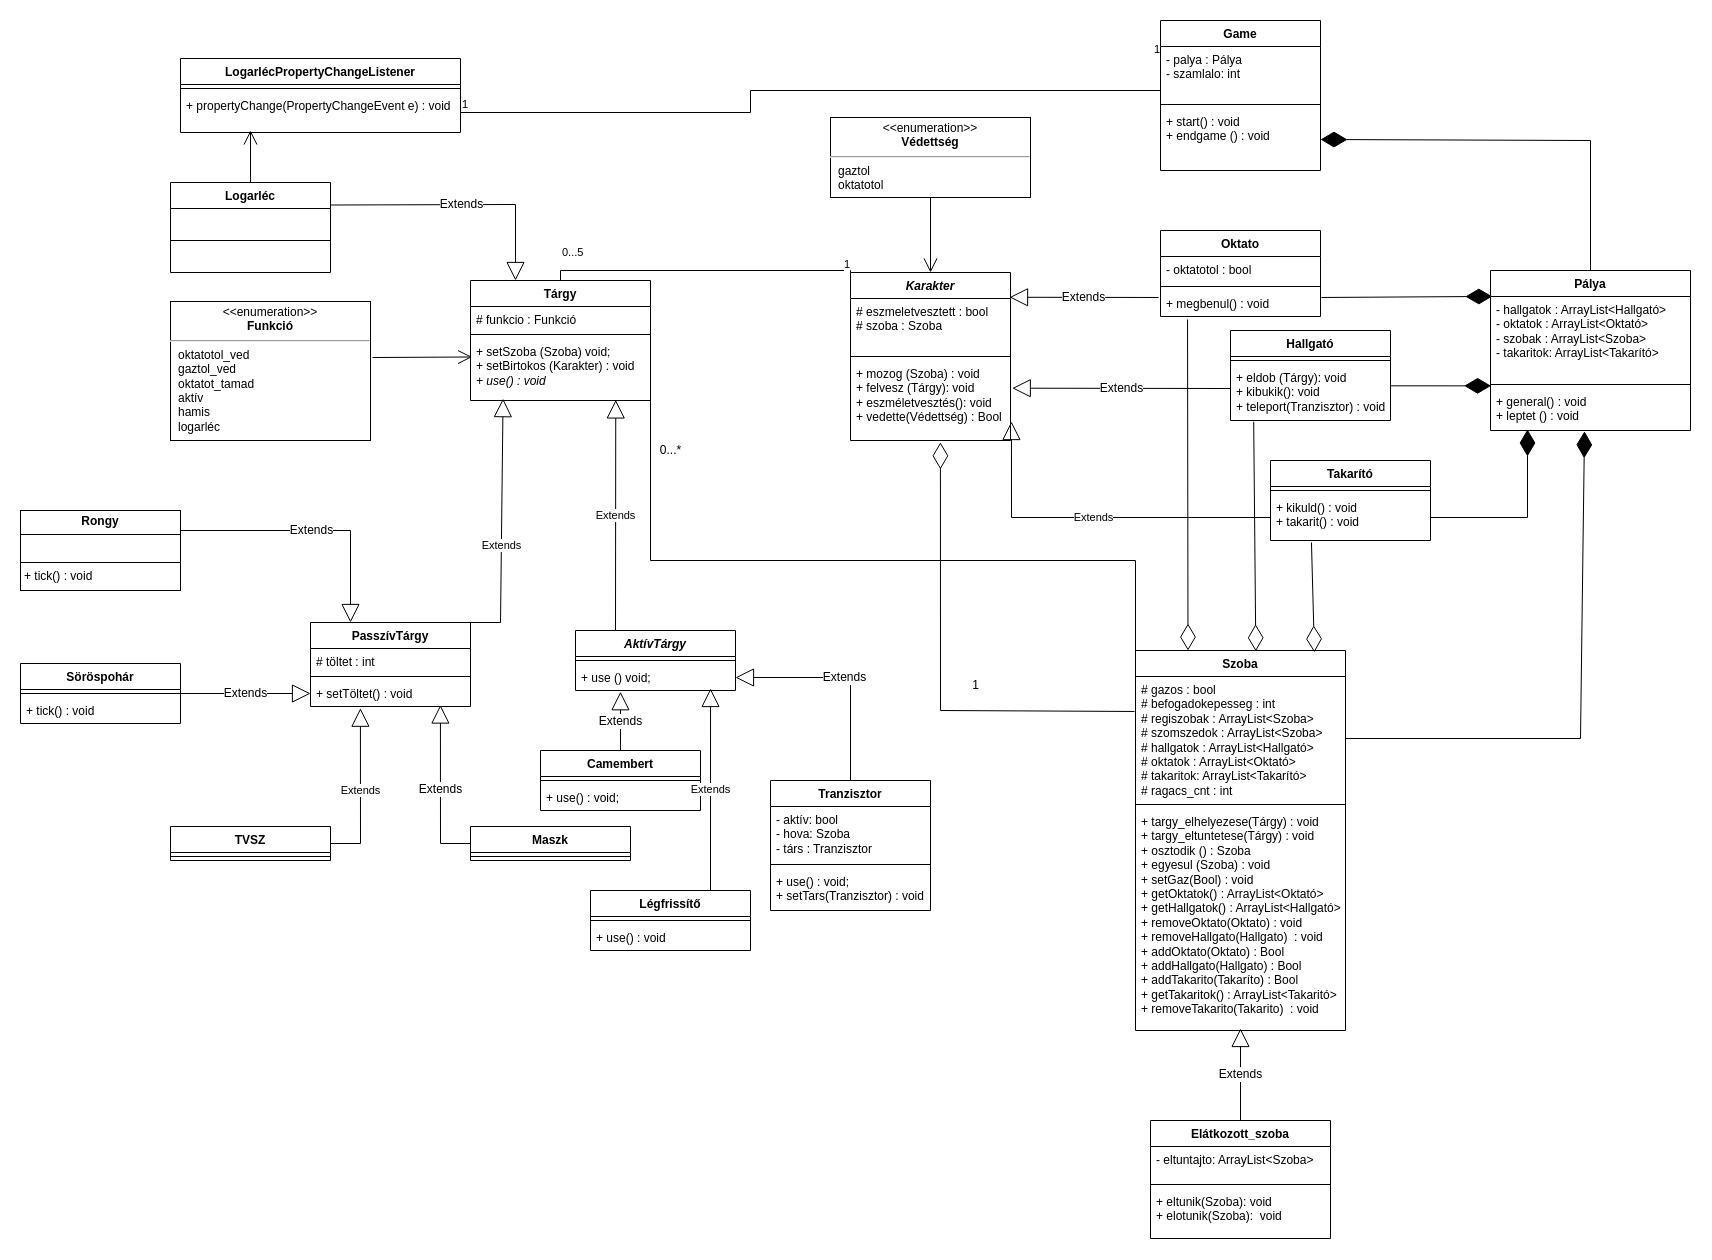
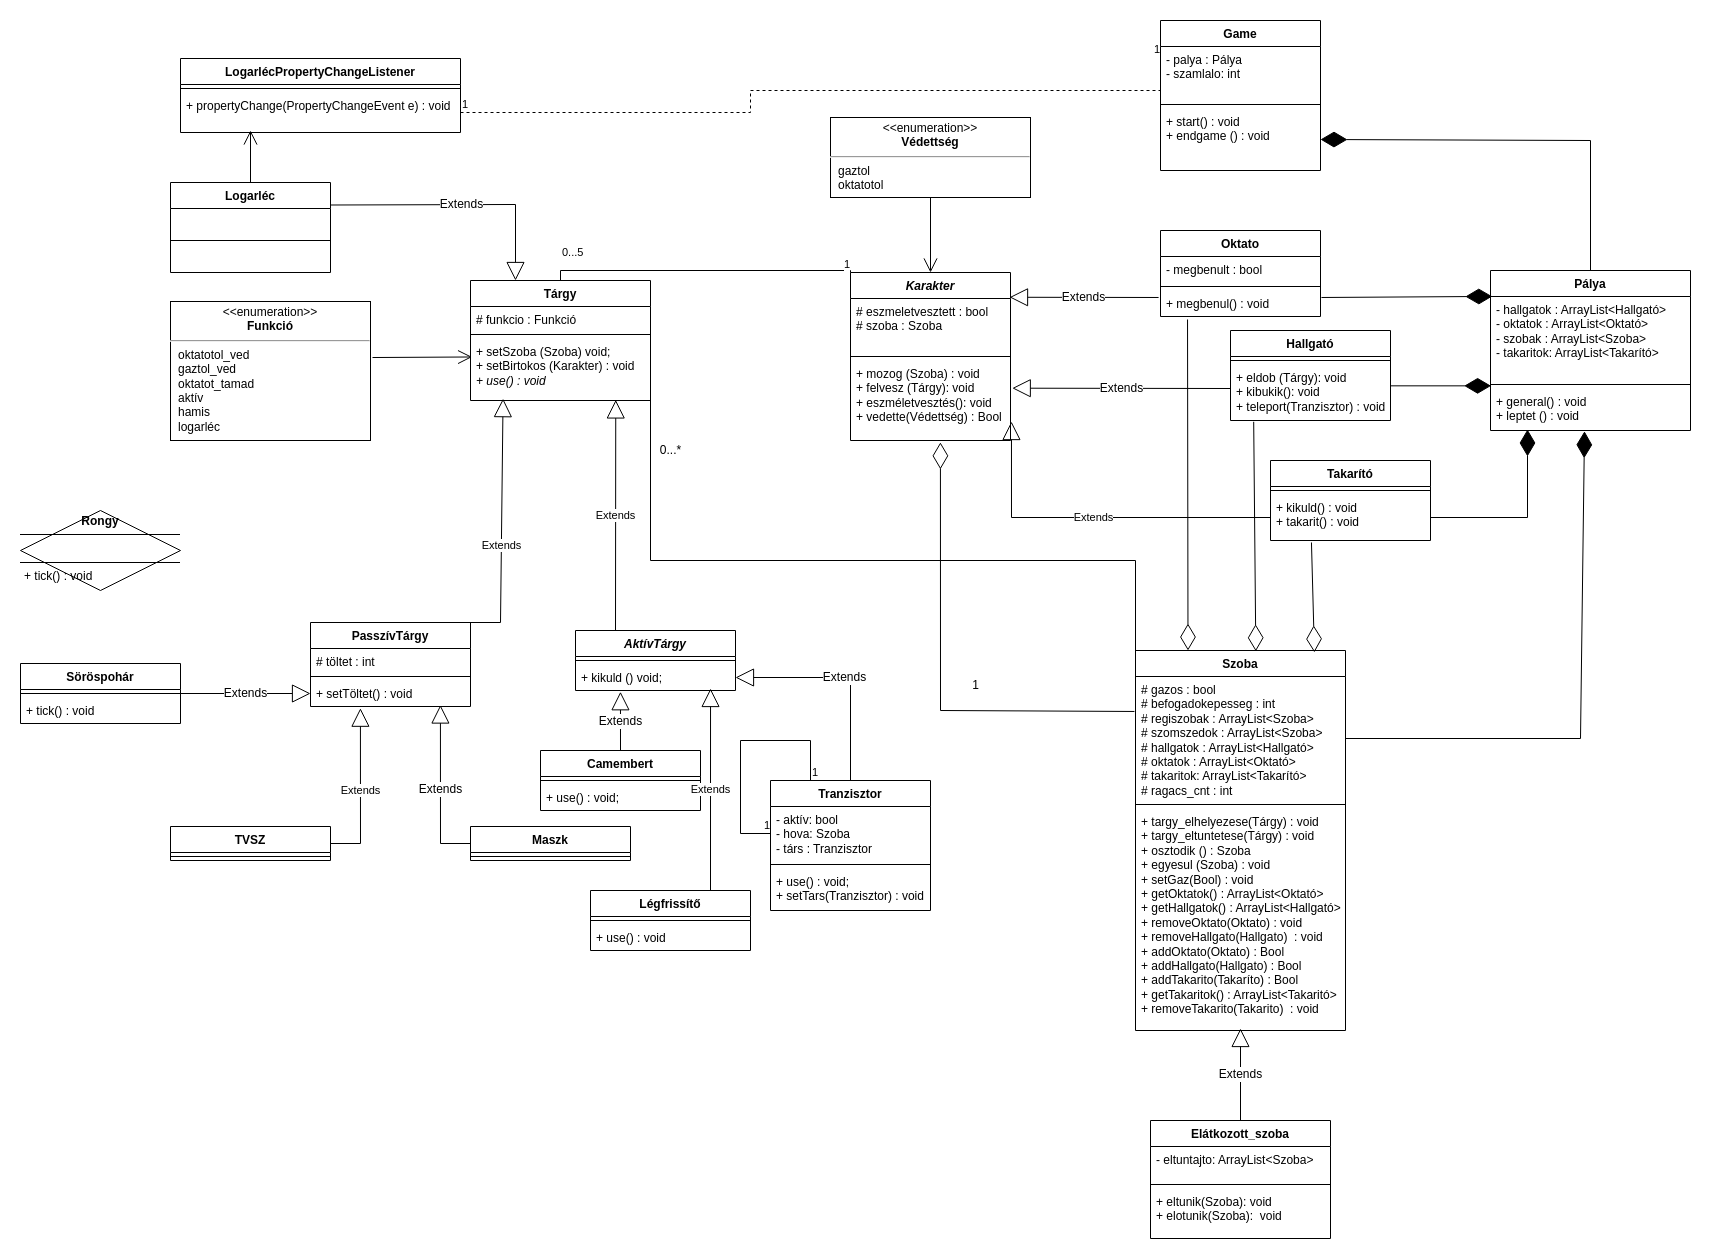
(799, 91) -> (799, 91)
(1218, 271) -> (1218, 271)
(302, 531) -> none
(101, 551) -> (101, 551)
(621, 679) -> (628, 679)
none -> (741, 746)
